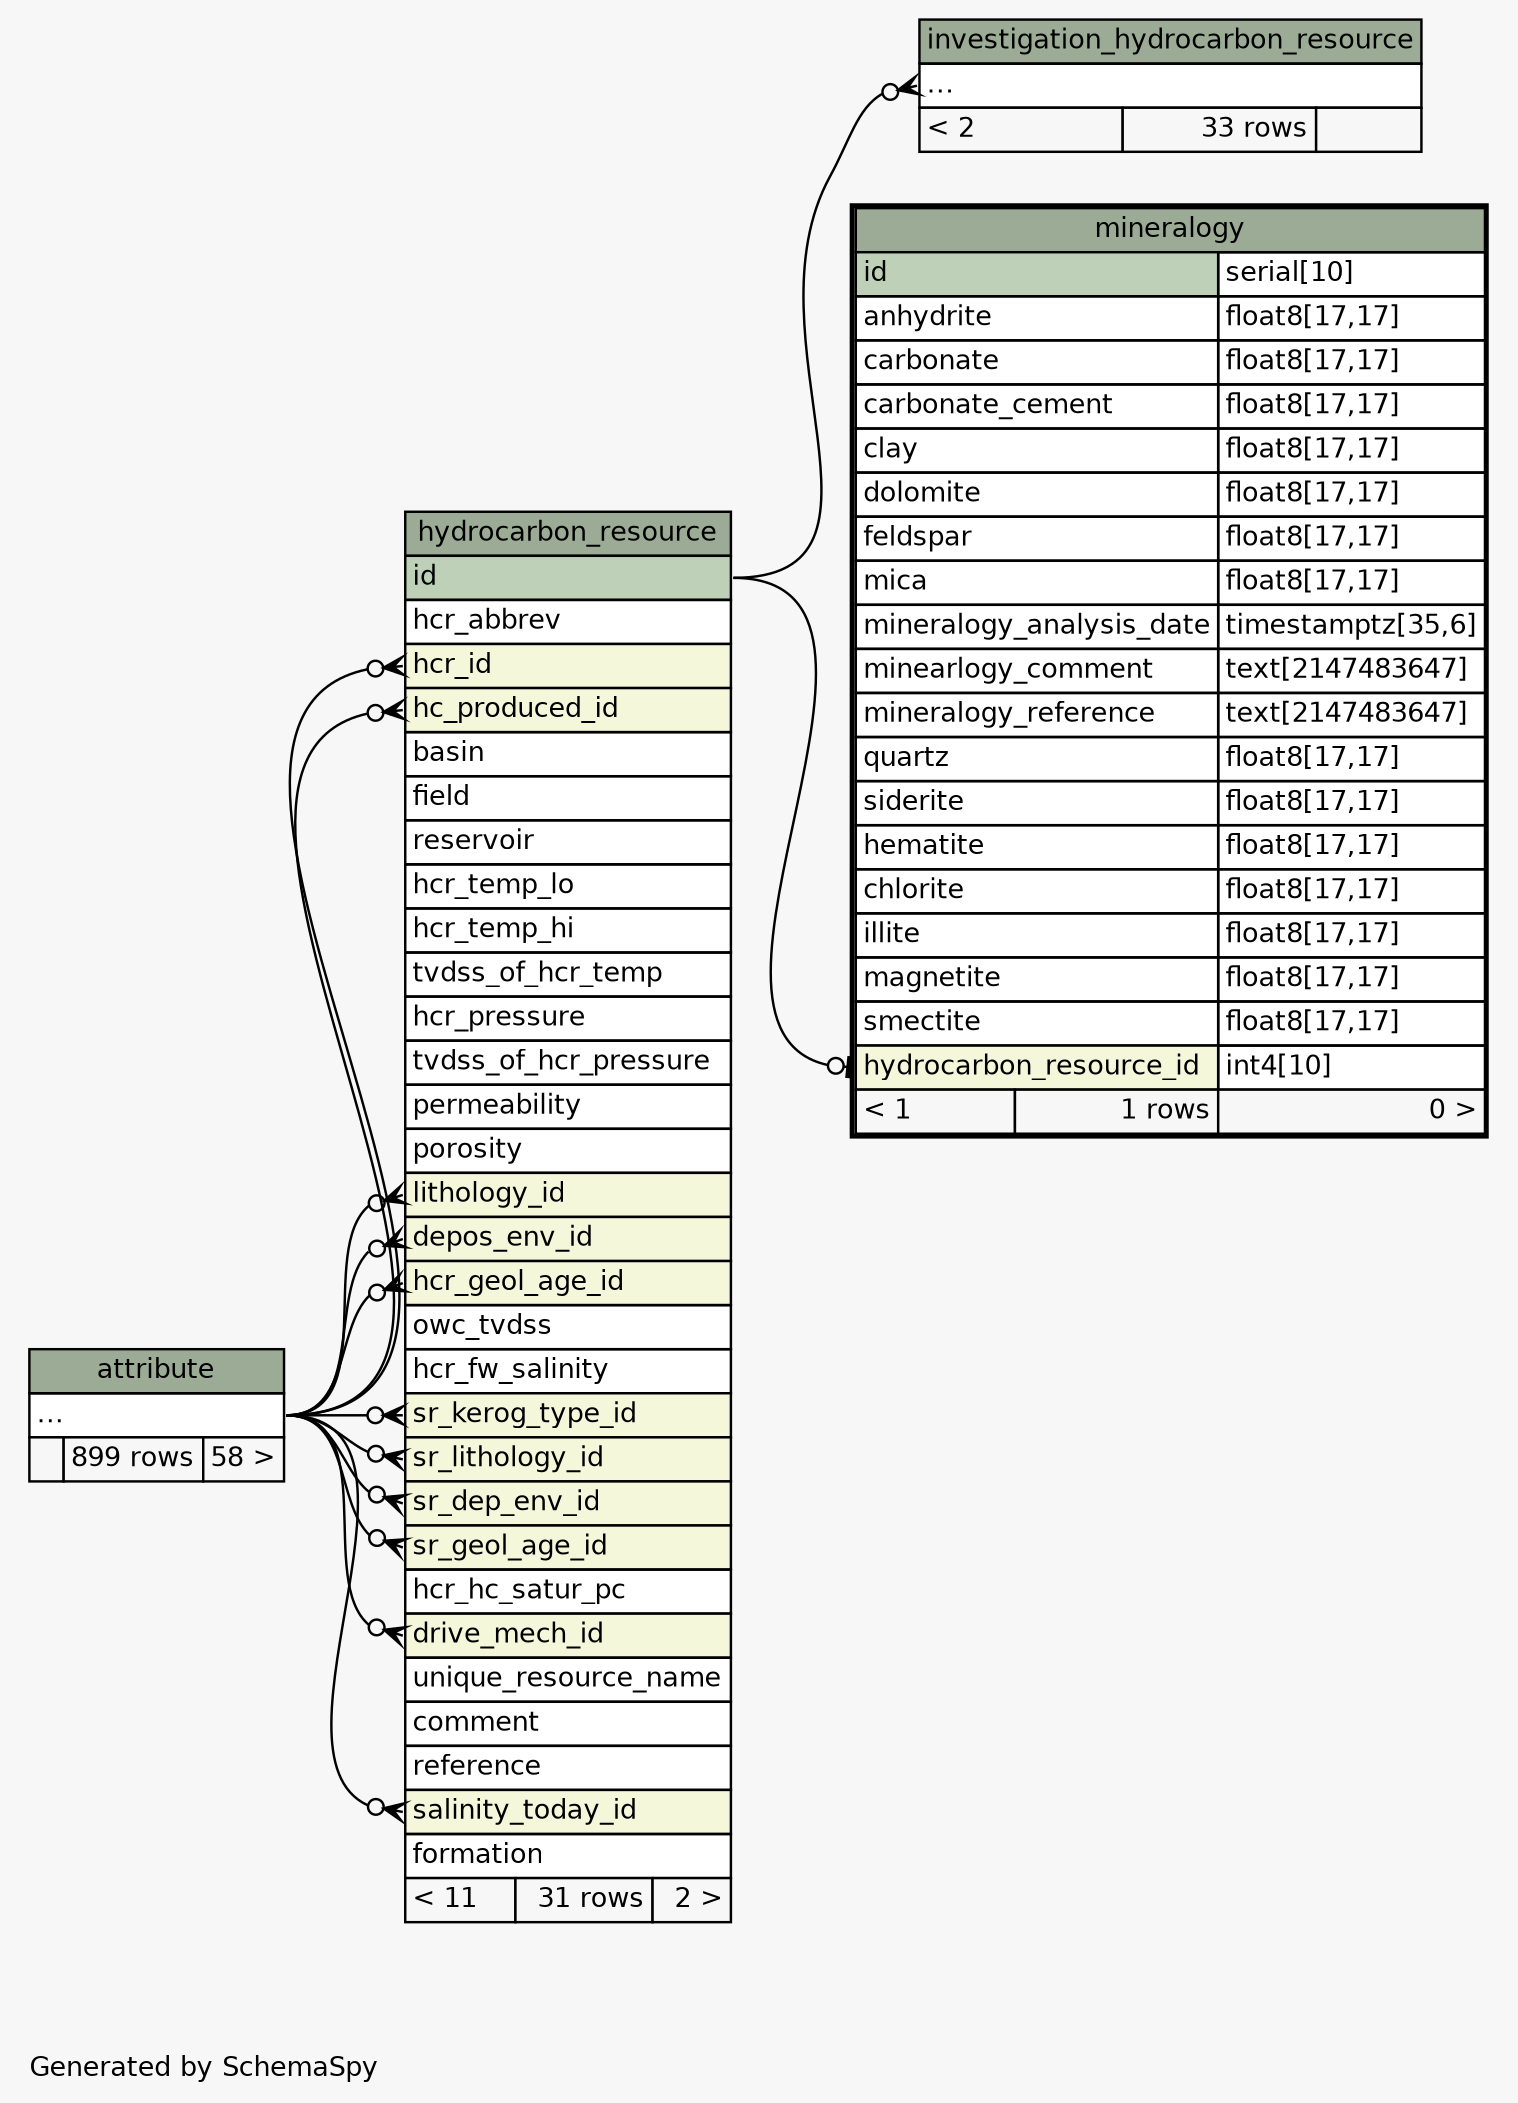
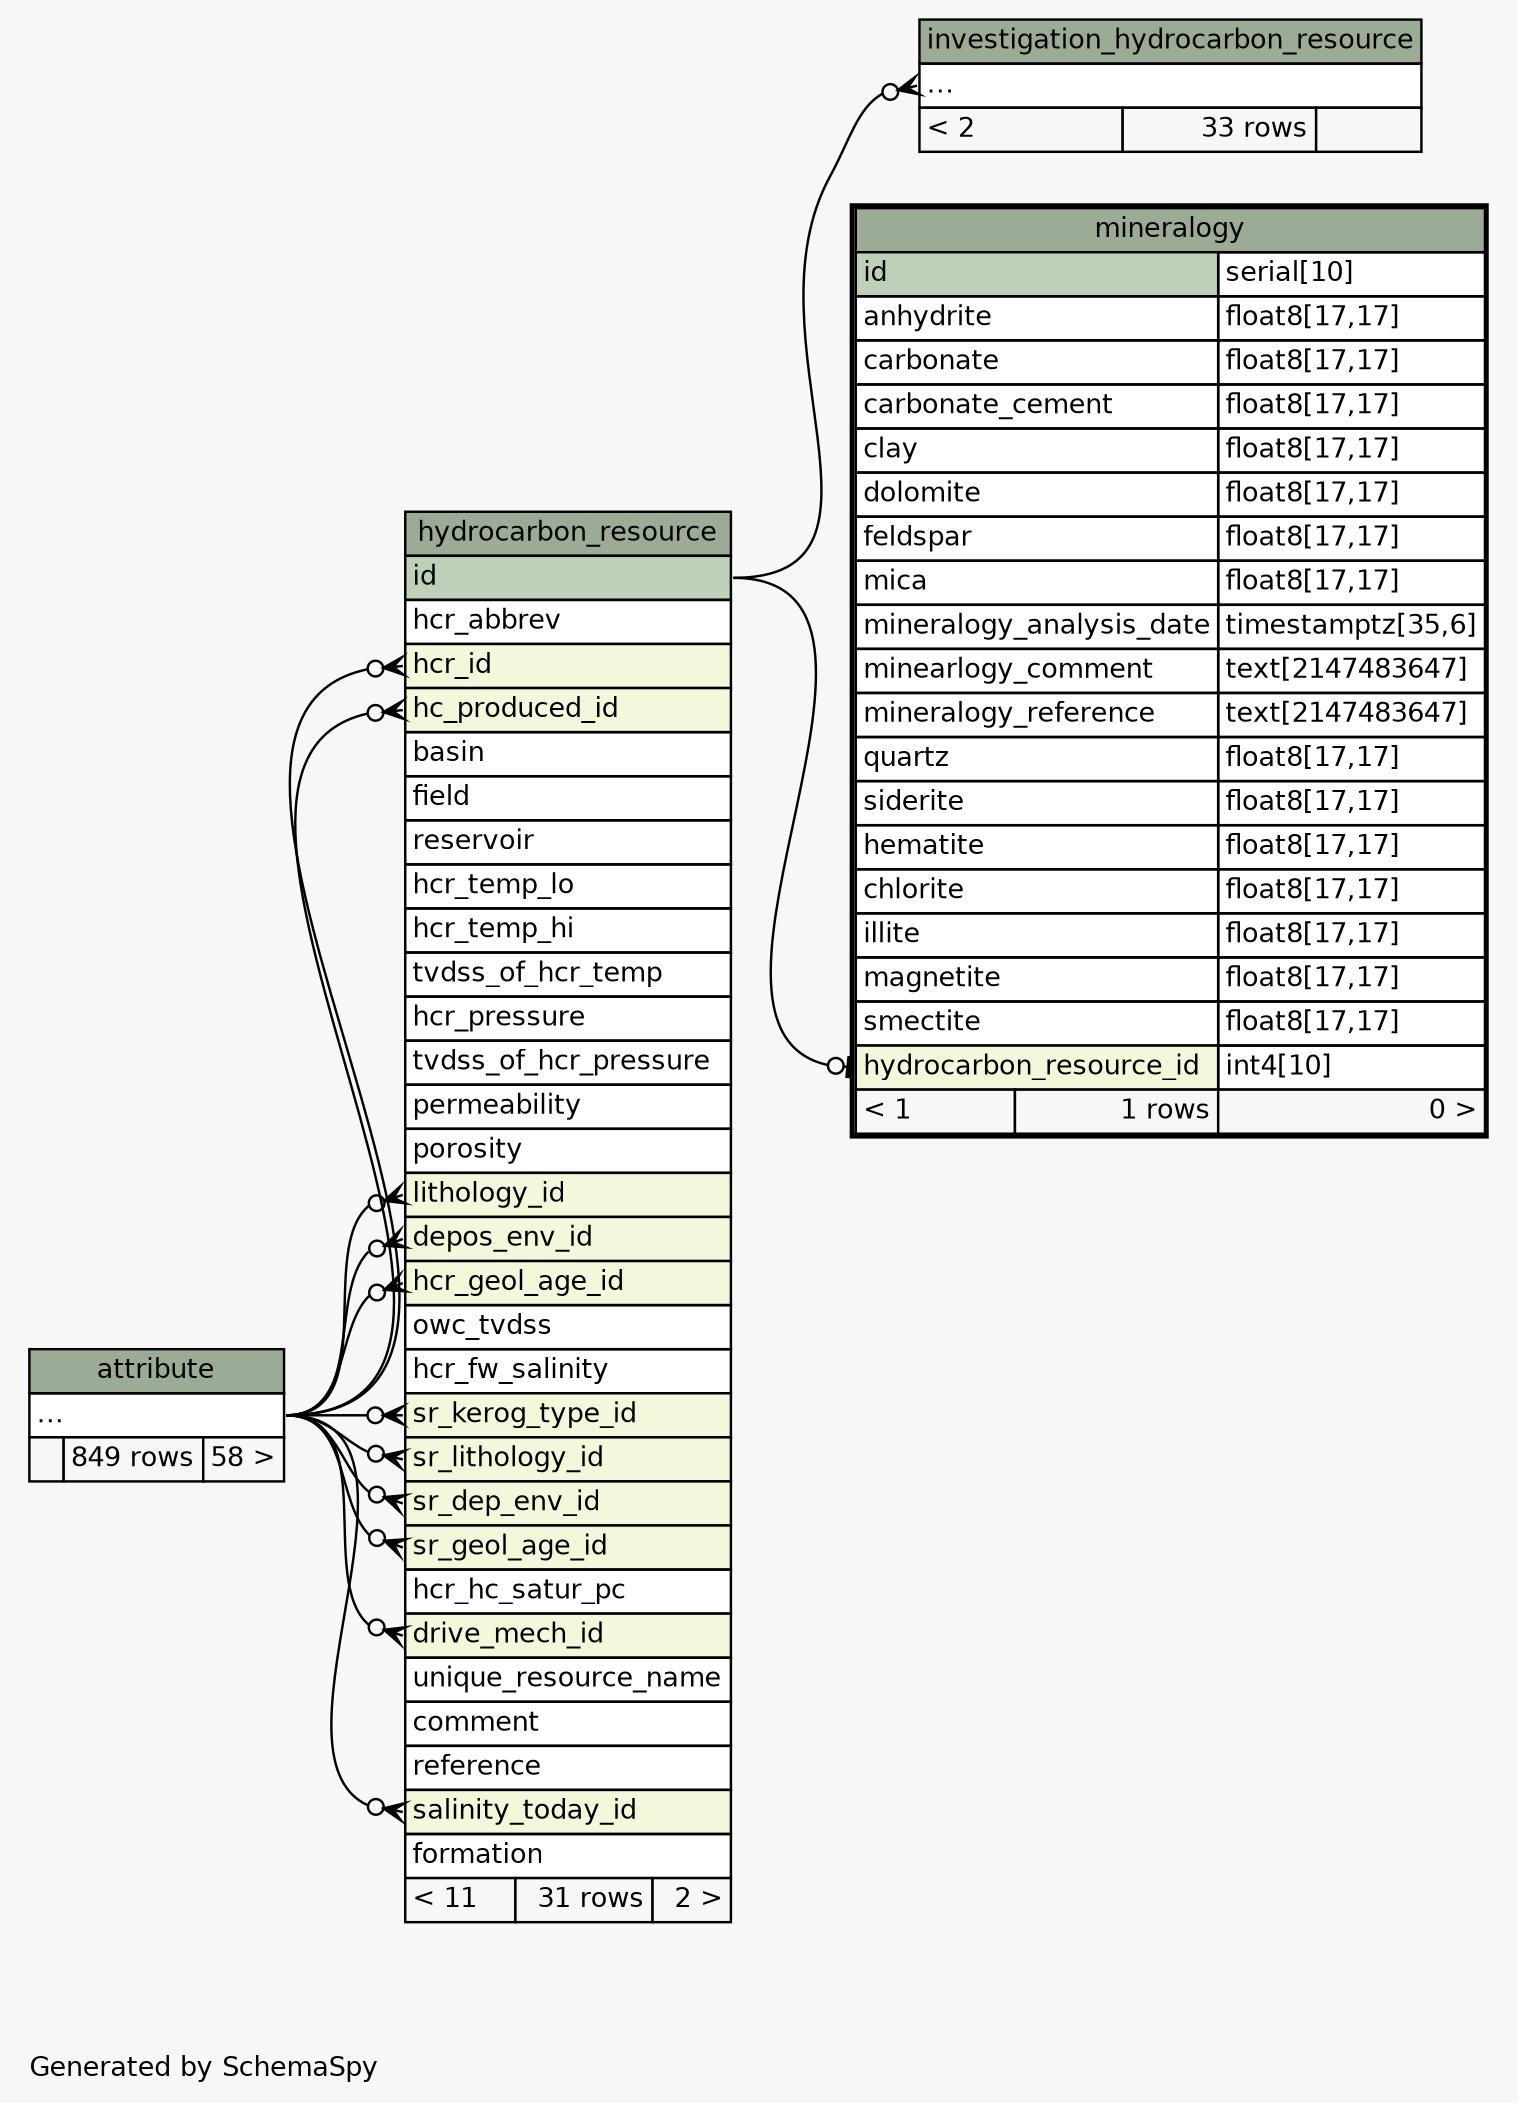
(133, 1458) -> (133, 1458)
